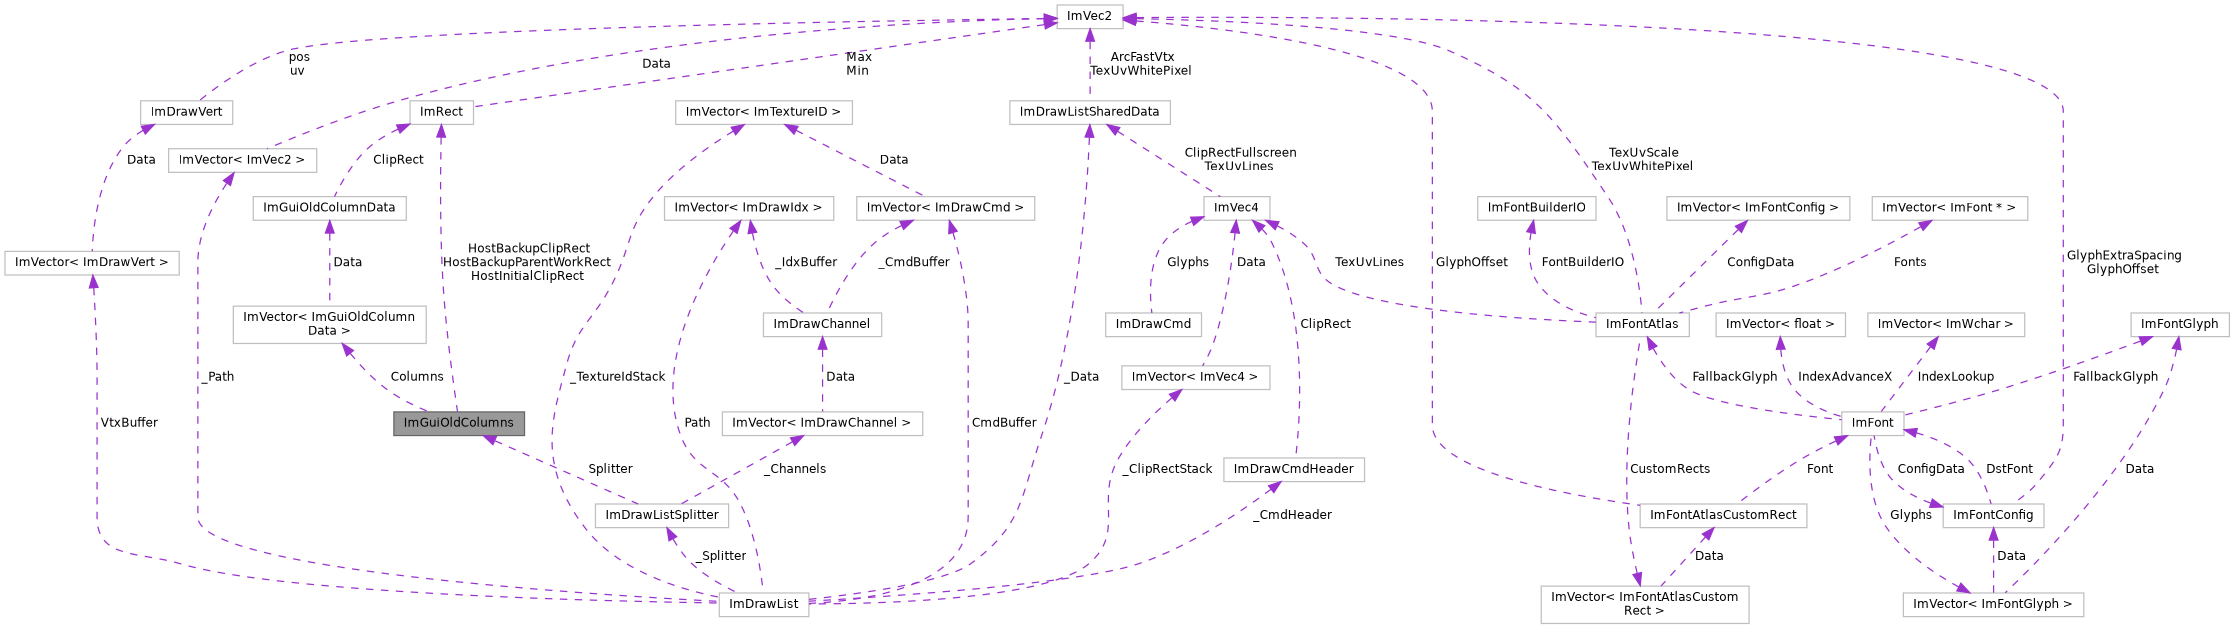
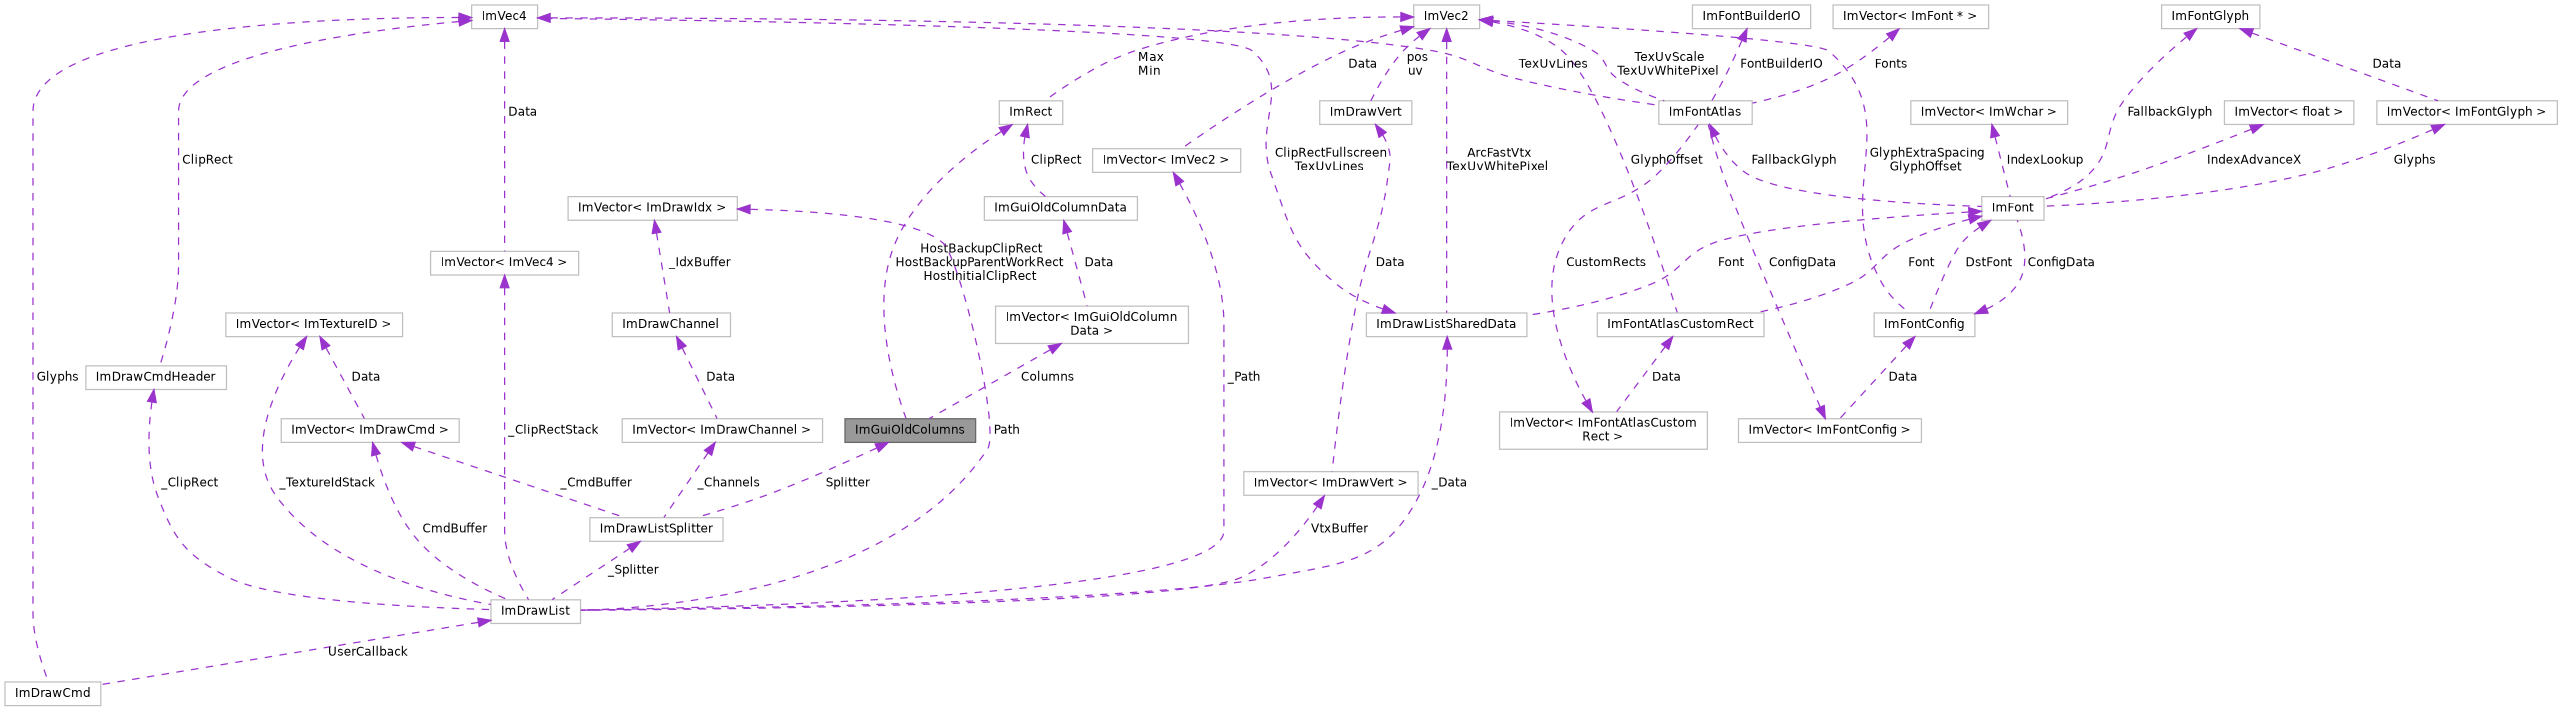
none -> (1729, 239)
(857, 262) -> (520, 482)
(1291, 516) -> (188, 483)
(1994, 567) -> (1873, 382)
none -> (290, 653)
